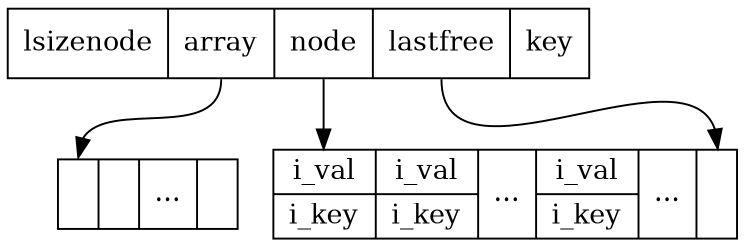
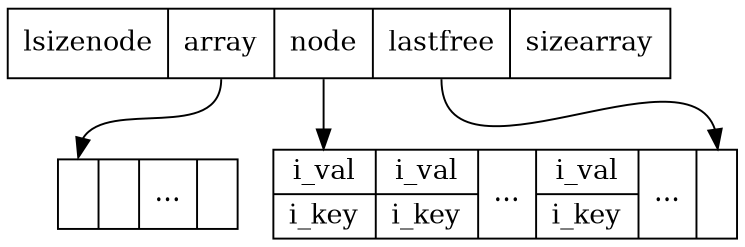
(550, 43) -> (590, 43)
